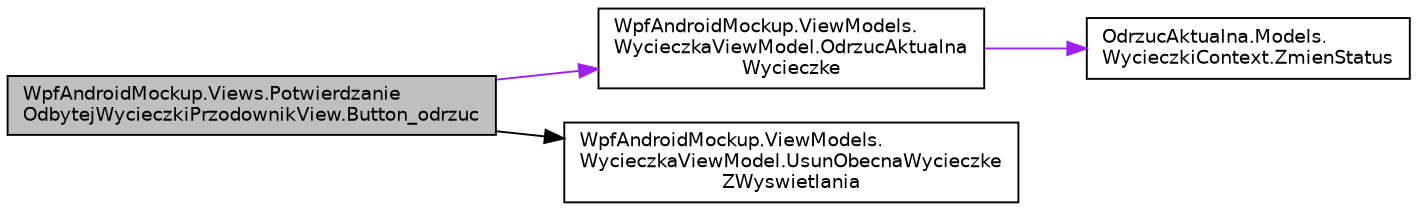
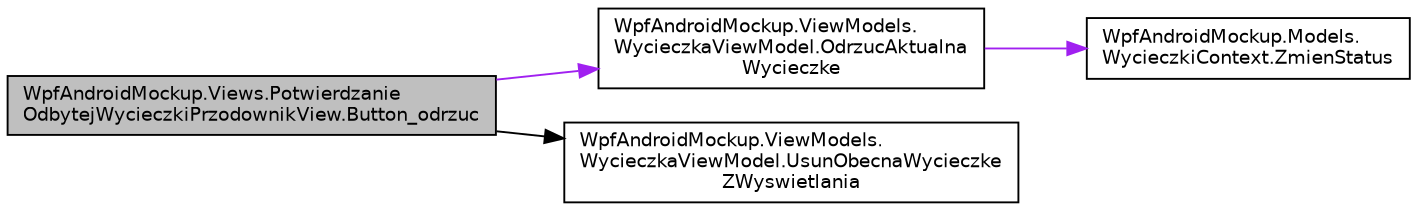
(1248, 48) -> (1248, 48)
